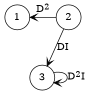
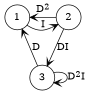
none -> (39, 30)
none -> (31, 51)
